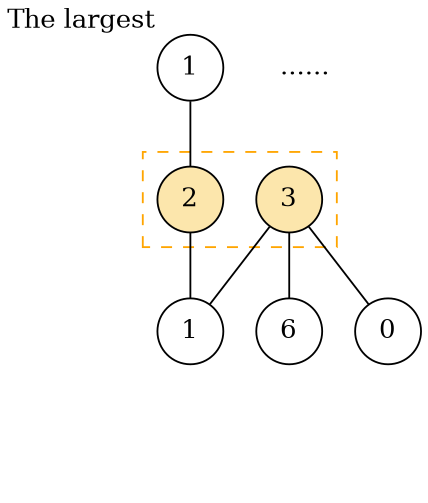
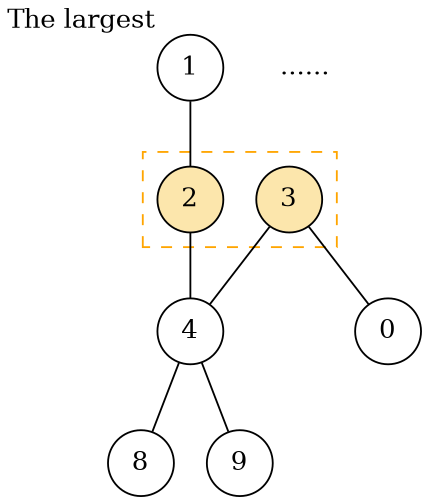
(190, 331) -> (190, 331)
(289, 331) -> none
none -> (141, 463)
none -> (240, 463)
